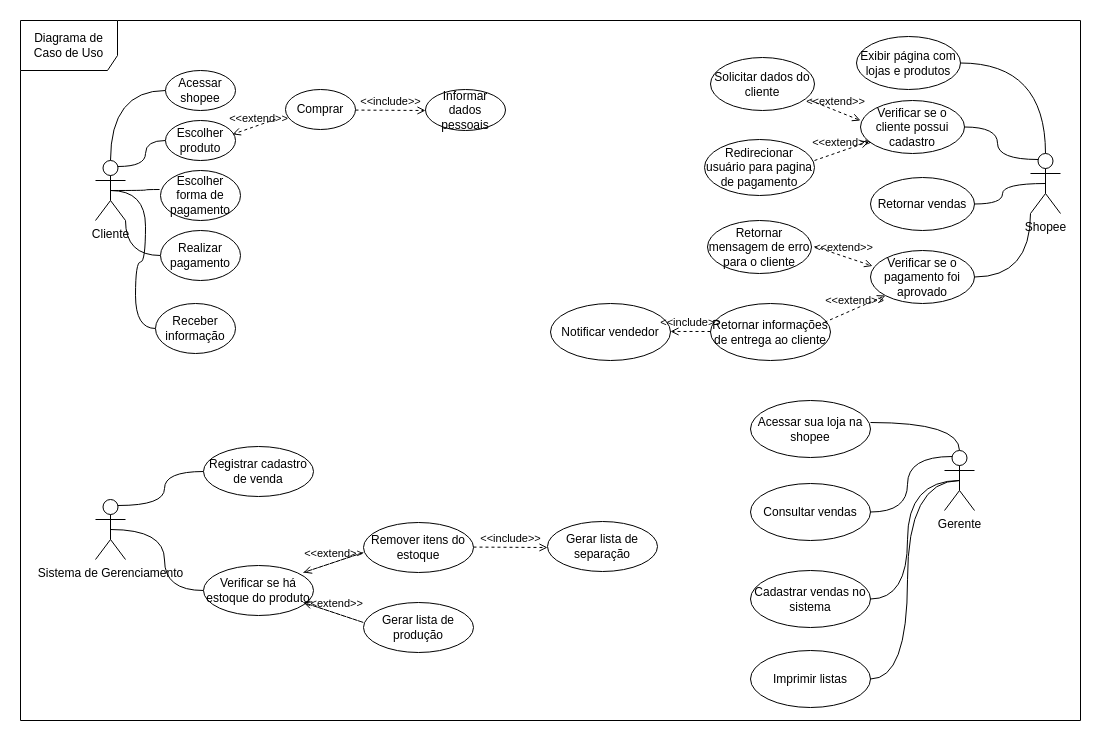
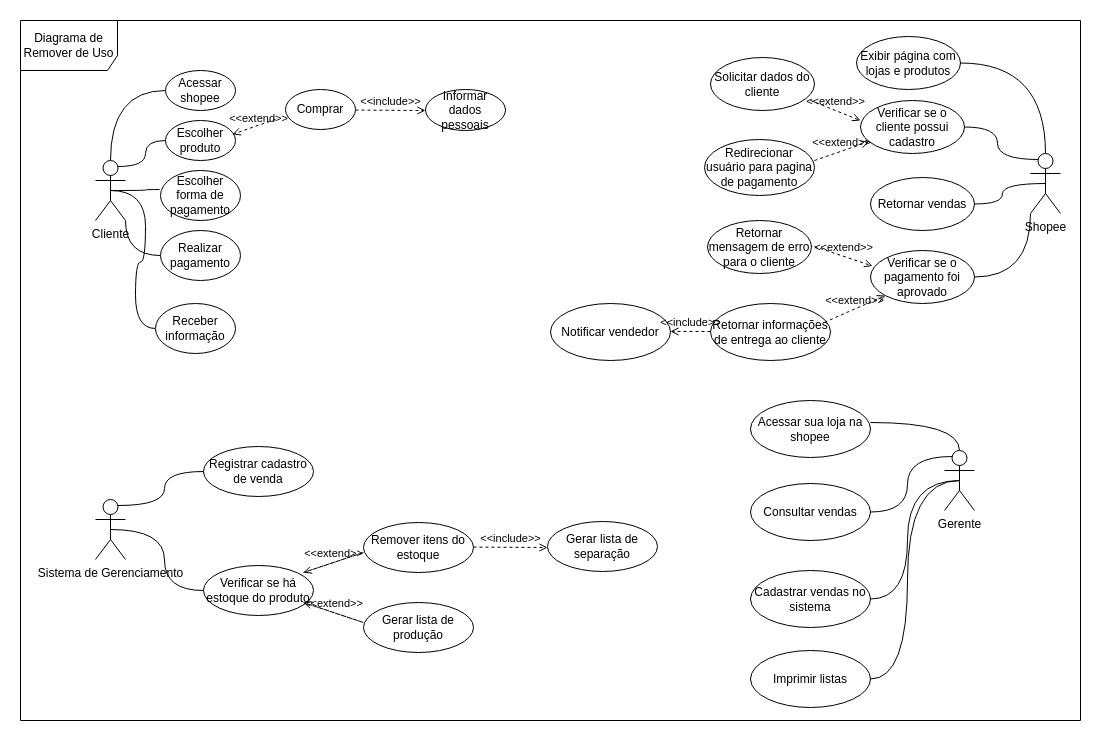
(69, 46) -> (69, 46)
